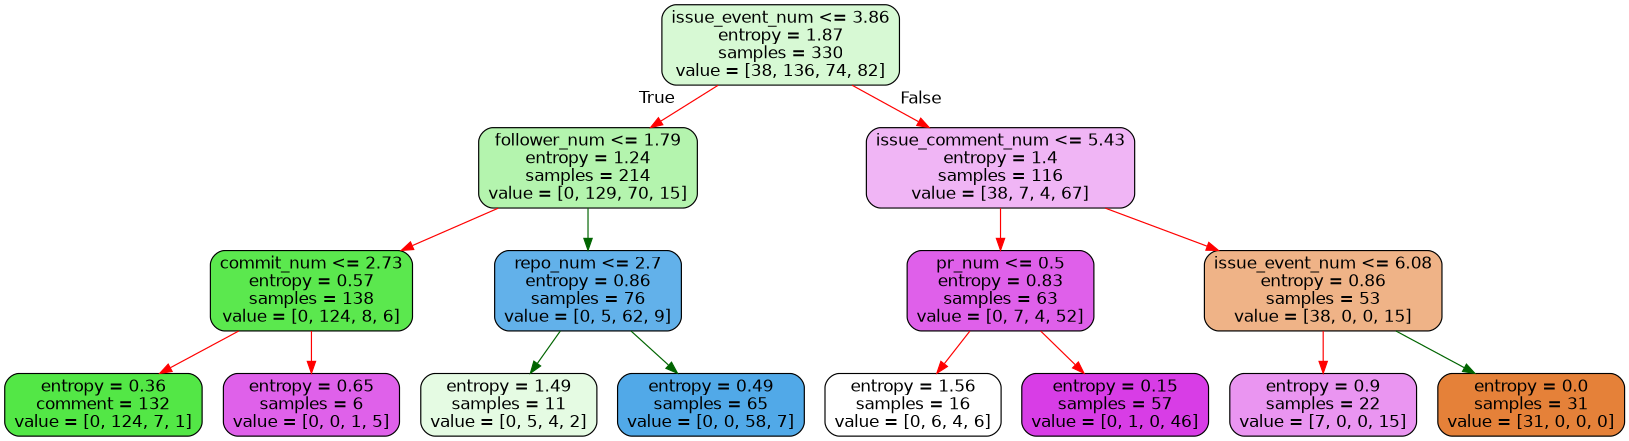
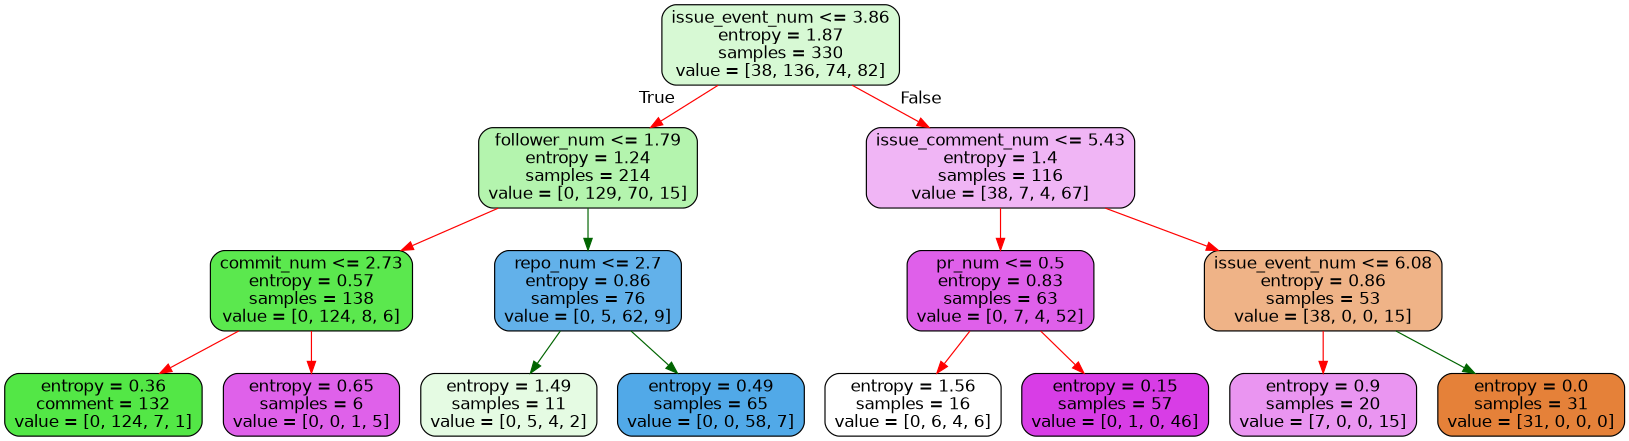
(1323, 405) -> (1323, 405)
